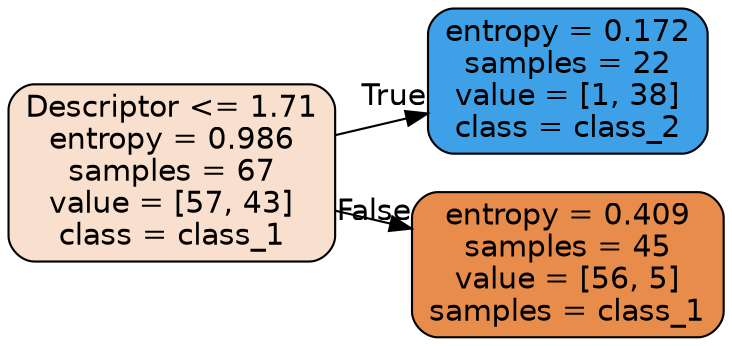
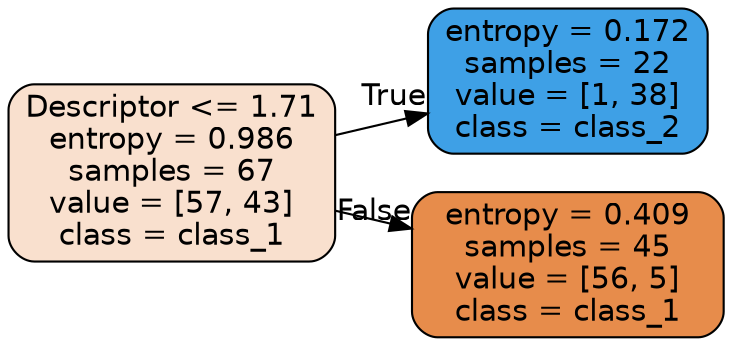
(568, 265) -> (568, 265)
